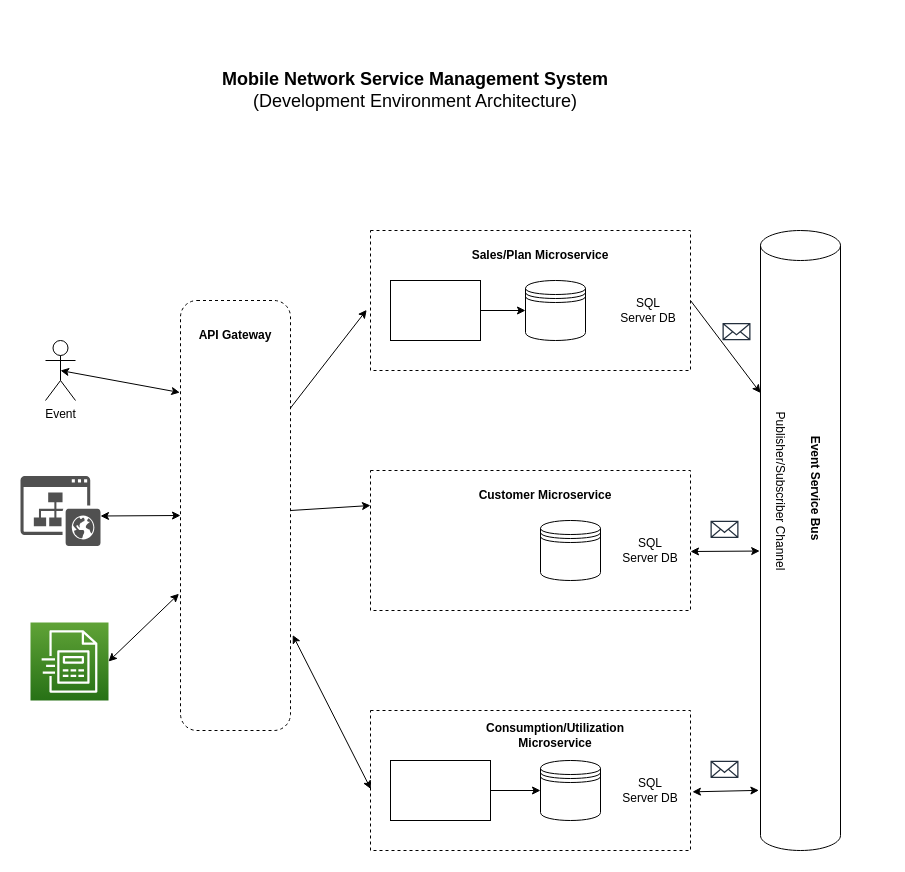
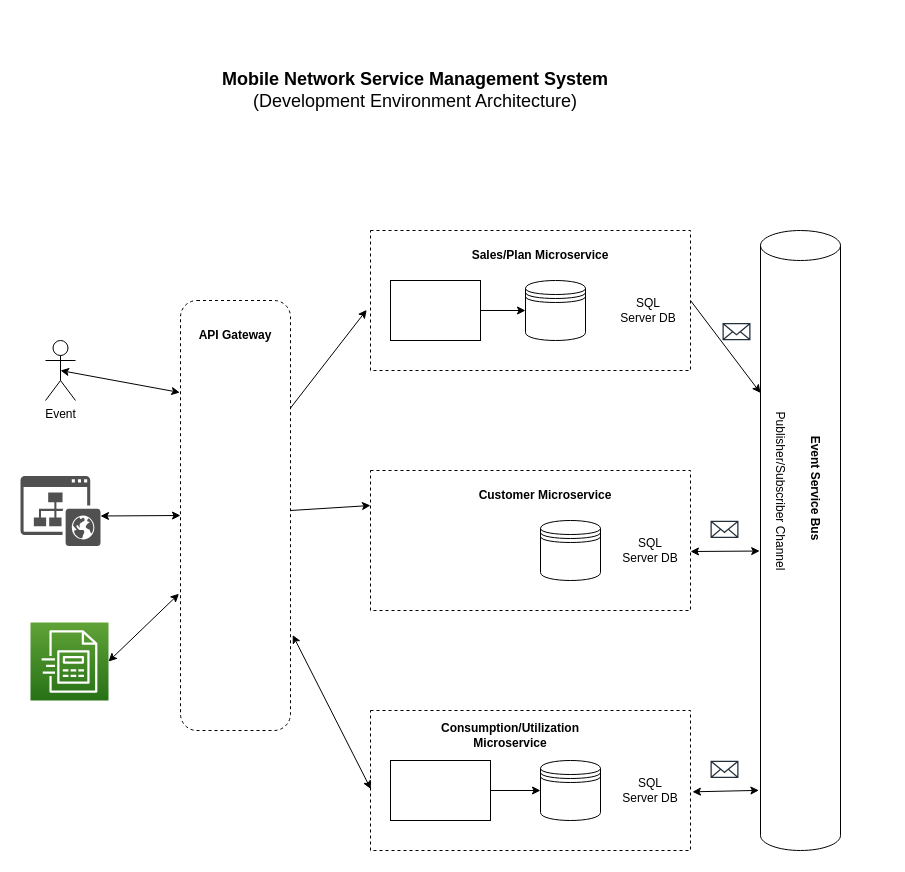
(556, 736) -> (511, 736)
